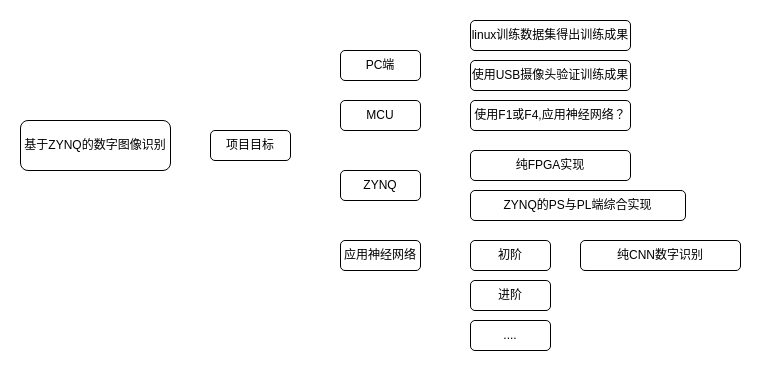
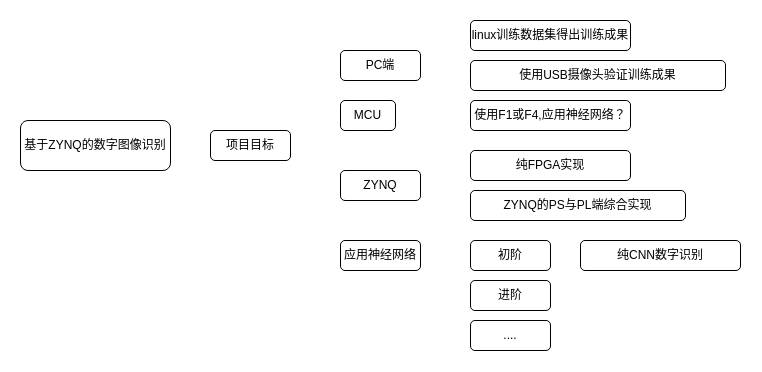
(551, 76) -> (598, 76)
(381, 116) -> (368, 116)
